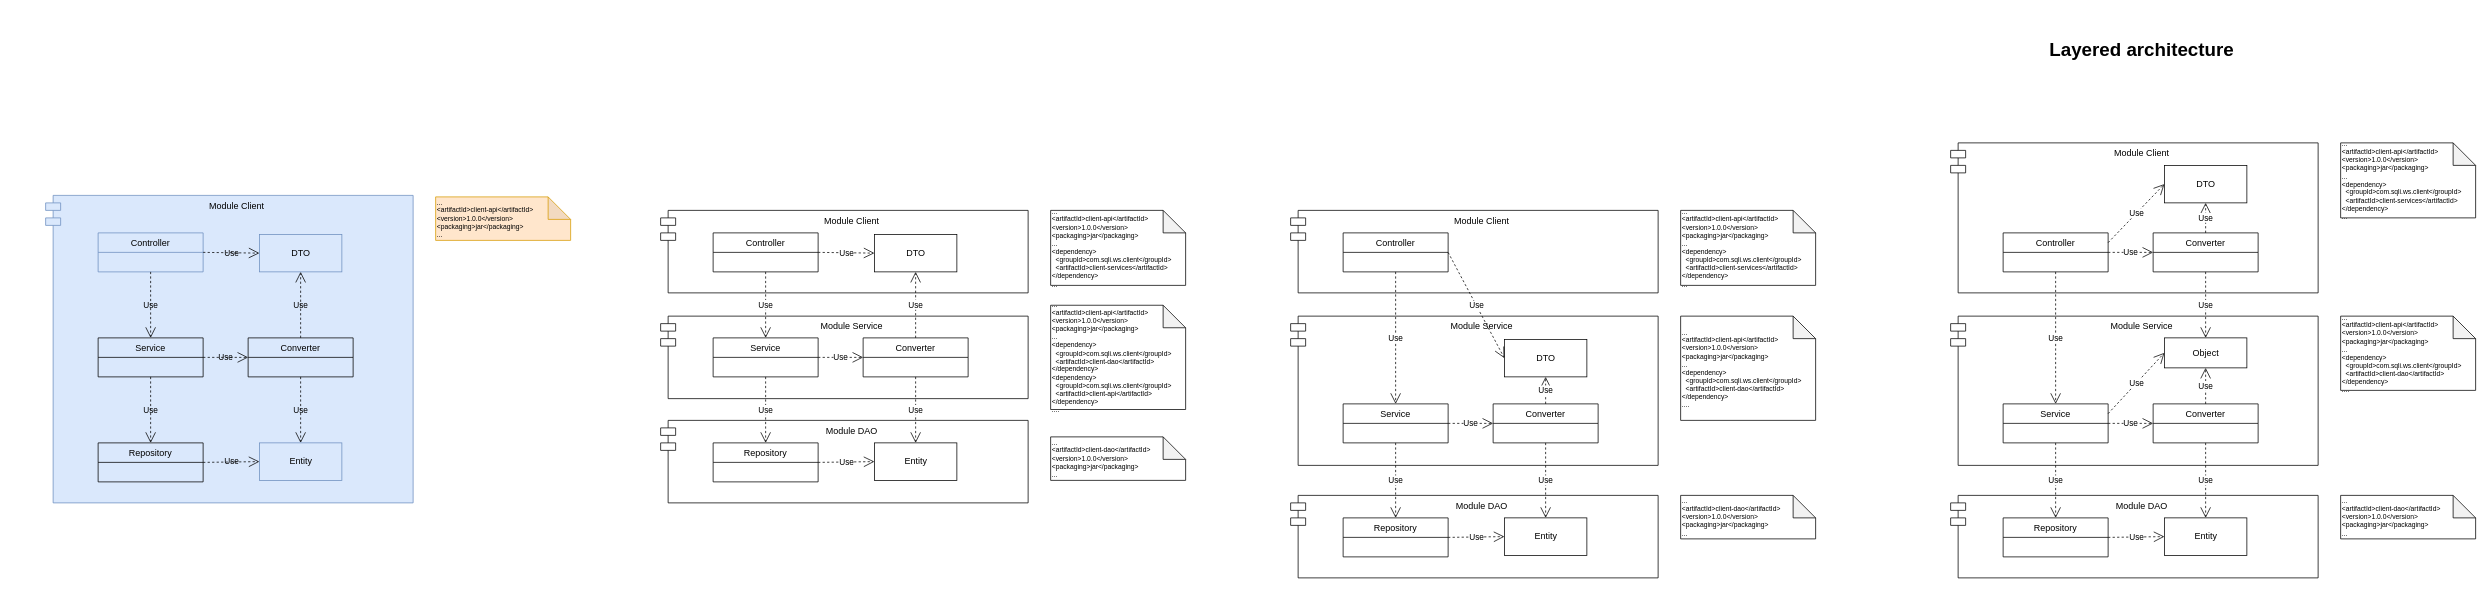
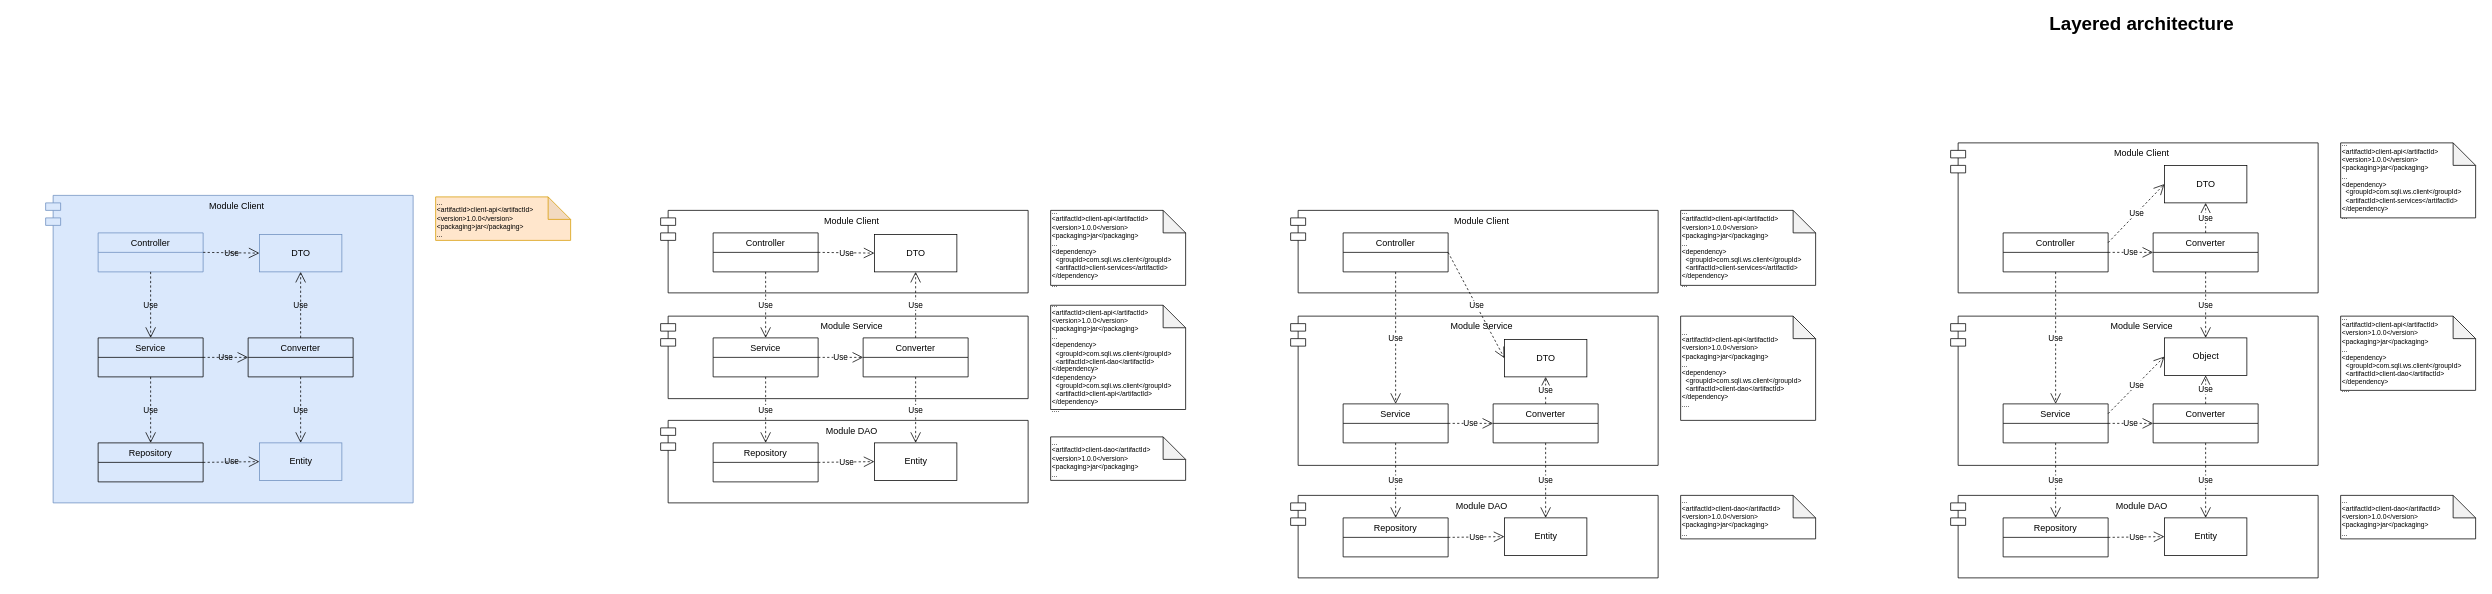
(2142, 49) -> (2142, 23)
(2205, 353) -> (2205, 357)
